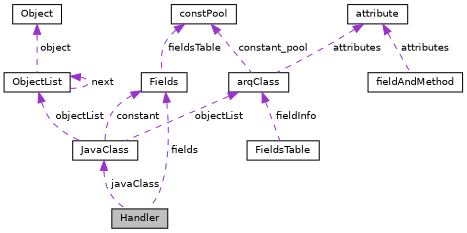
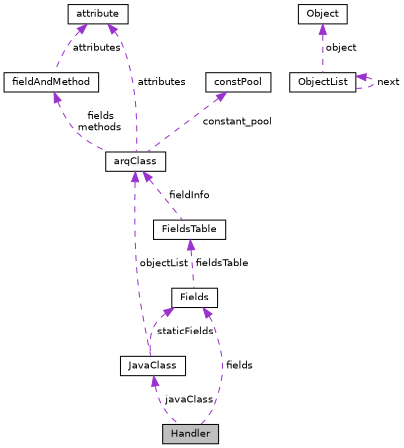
(163, 49) -> (193, 269)
(137, 116) -> (184, 332)
(56, 126) -> none
none -> (77, 133)
